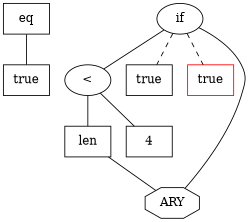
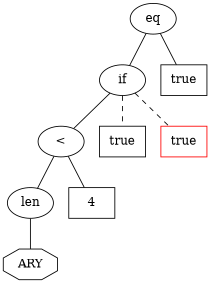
(26, 19) -> (153, 19)
(238, 105) -> (138, 49)
(88, 142) -> (30, 203)
